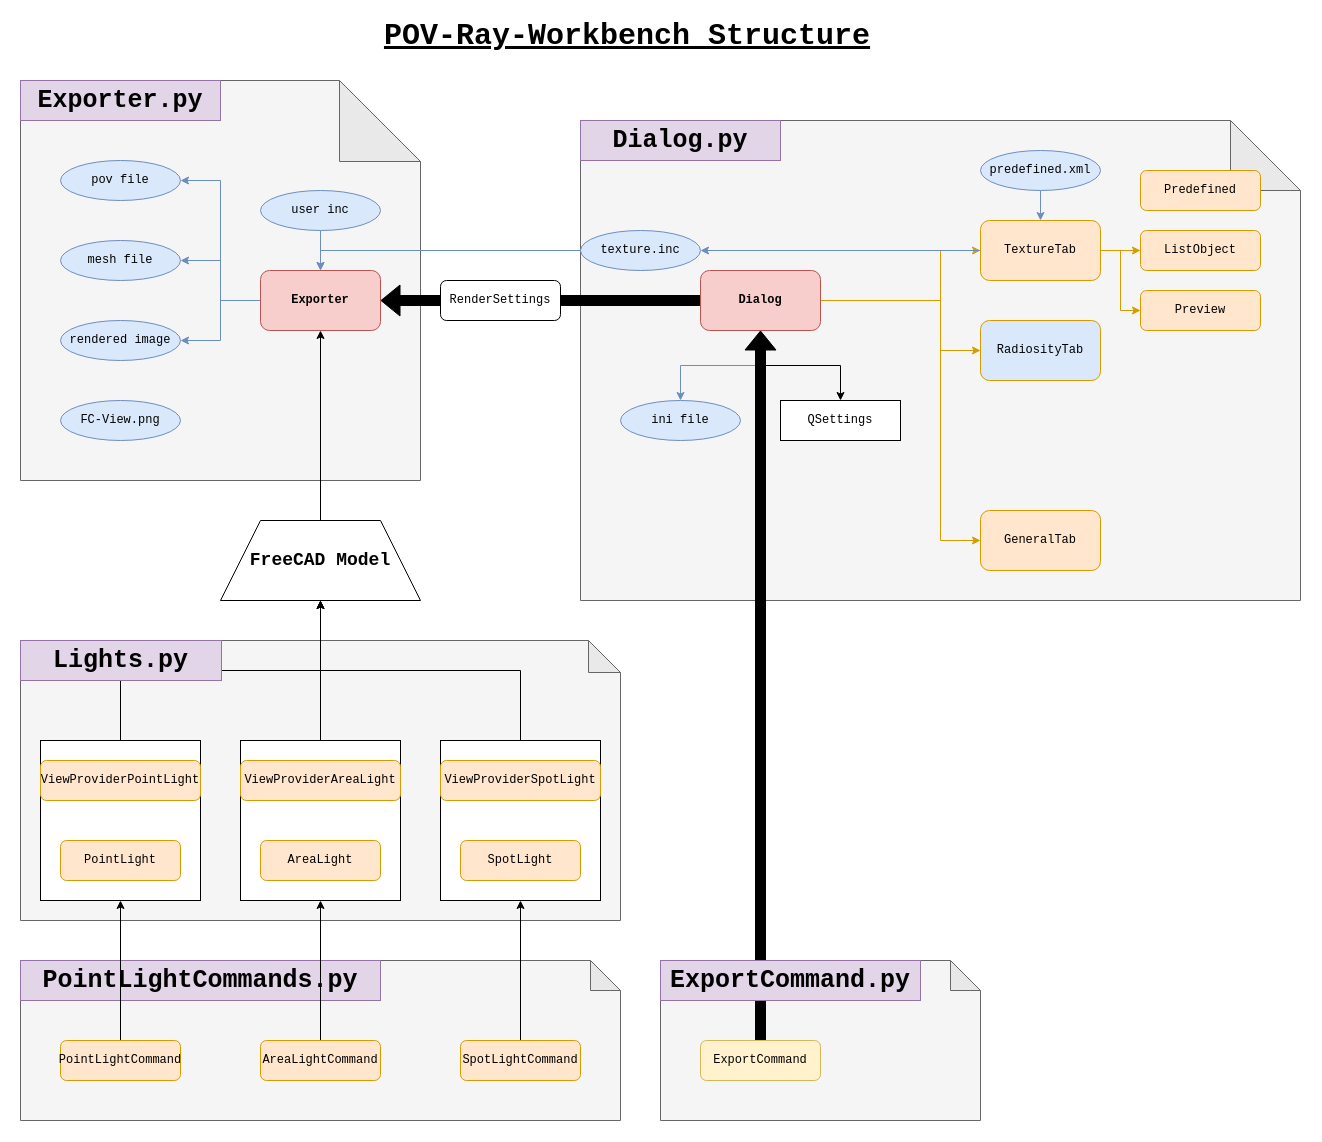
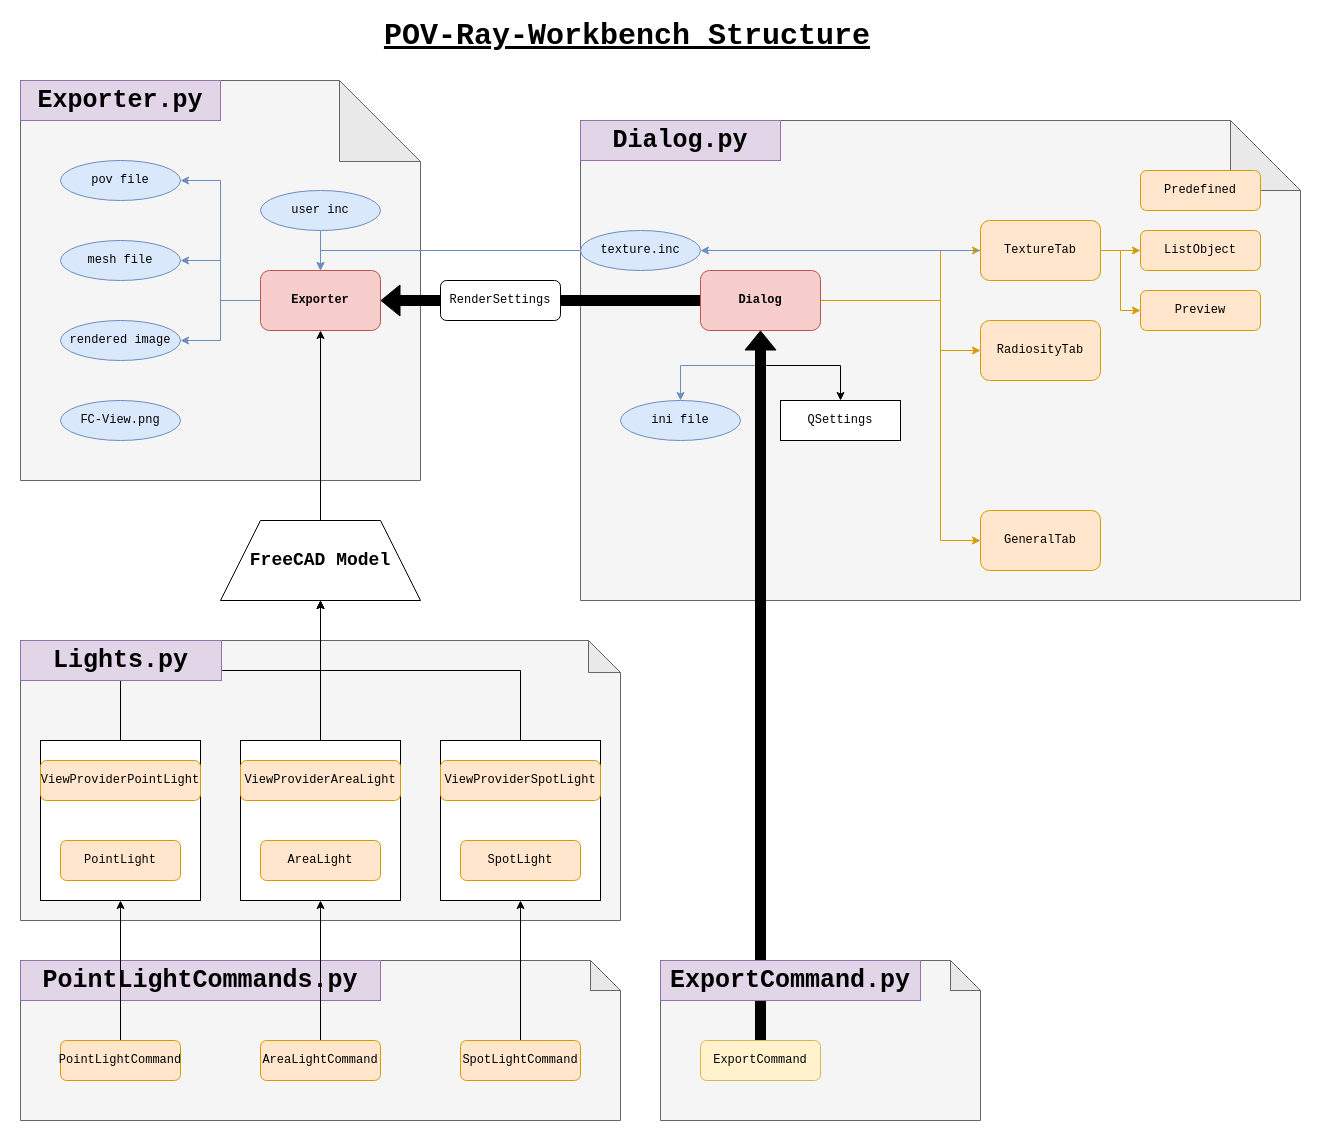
(1041, 171) -> none
(1041, 202) -> none
(1041, 351) -> (1041, 351)
